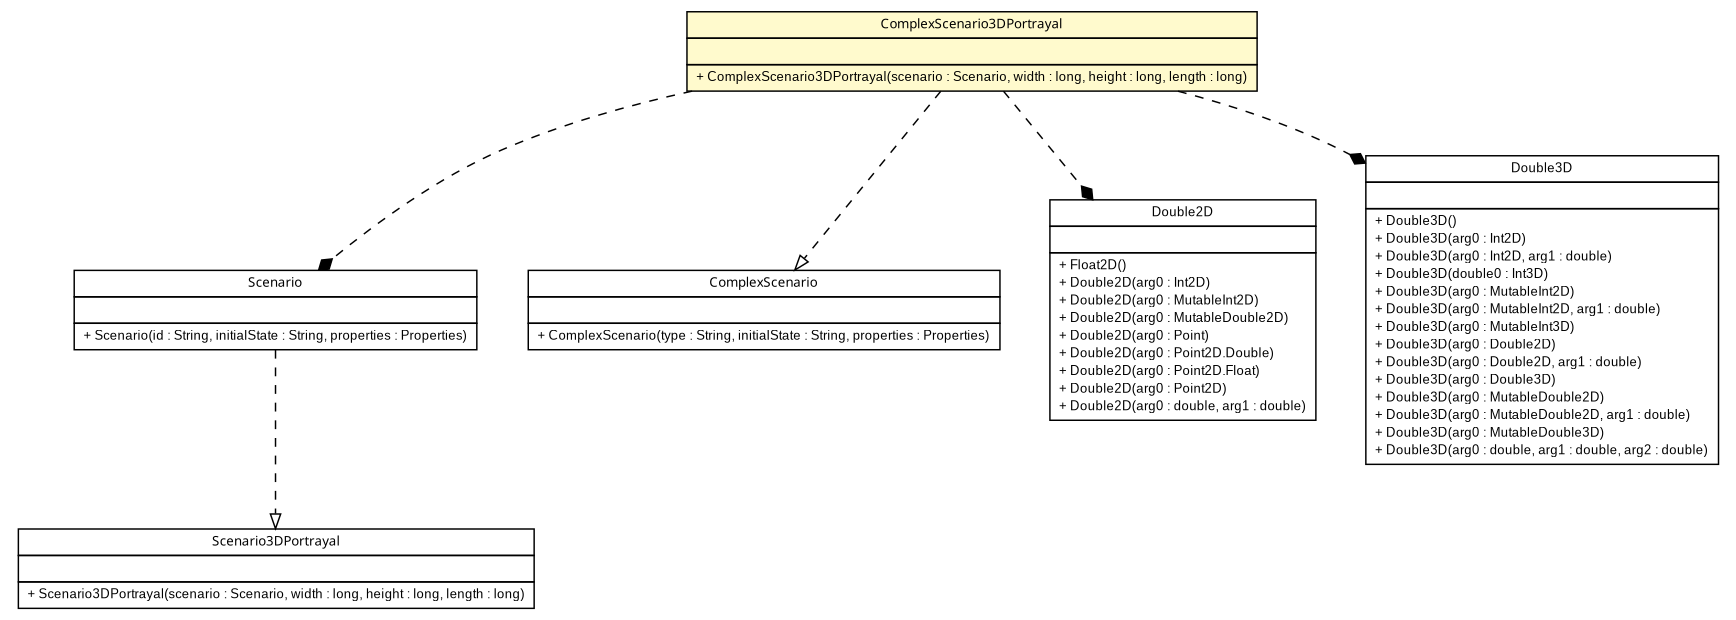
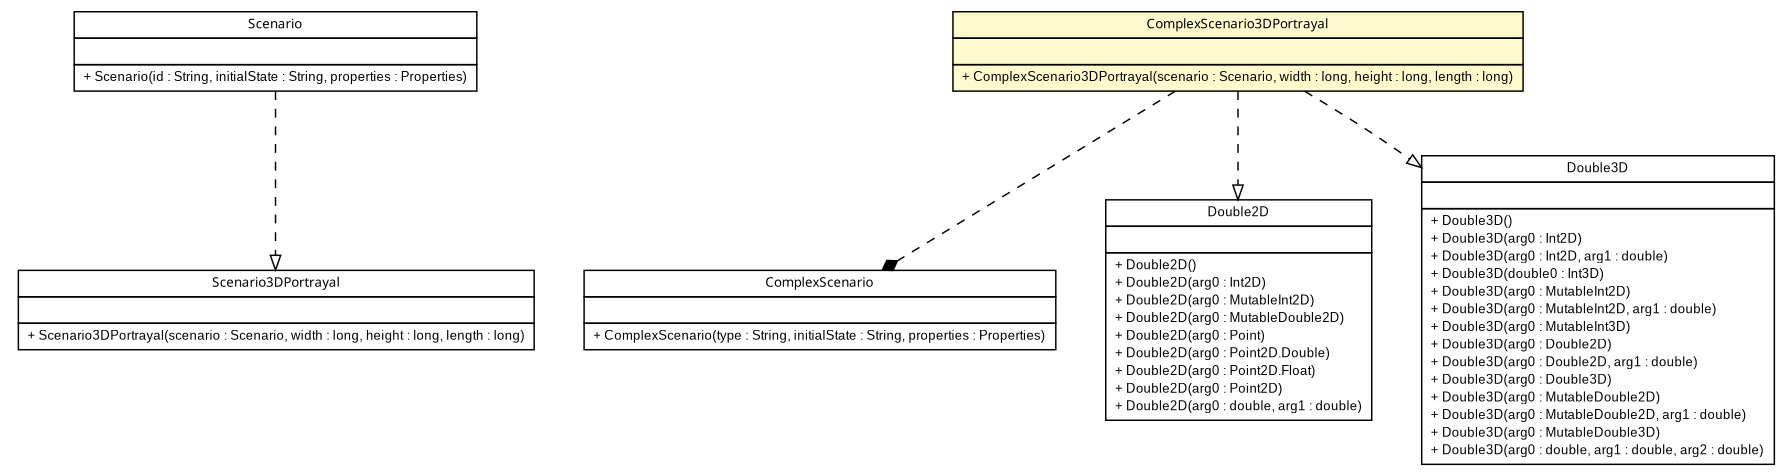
(1266, 118) -> (1358, 124)
(1042, 139) -> (1238, 138)
(501, 150) -> none
(873, 175) -> (1037, 176)
(1093, 265) -> (1156, 265)
